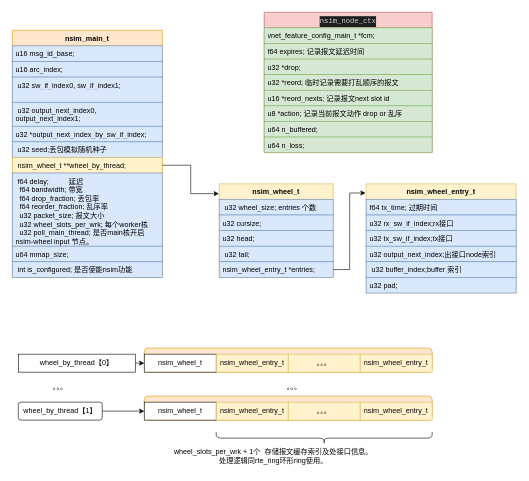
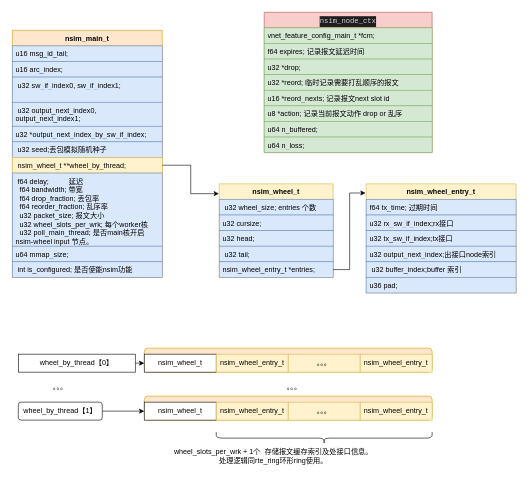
(45, 54) -> (43, 54)
(384, 286) -> (384, 286)
